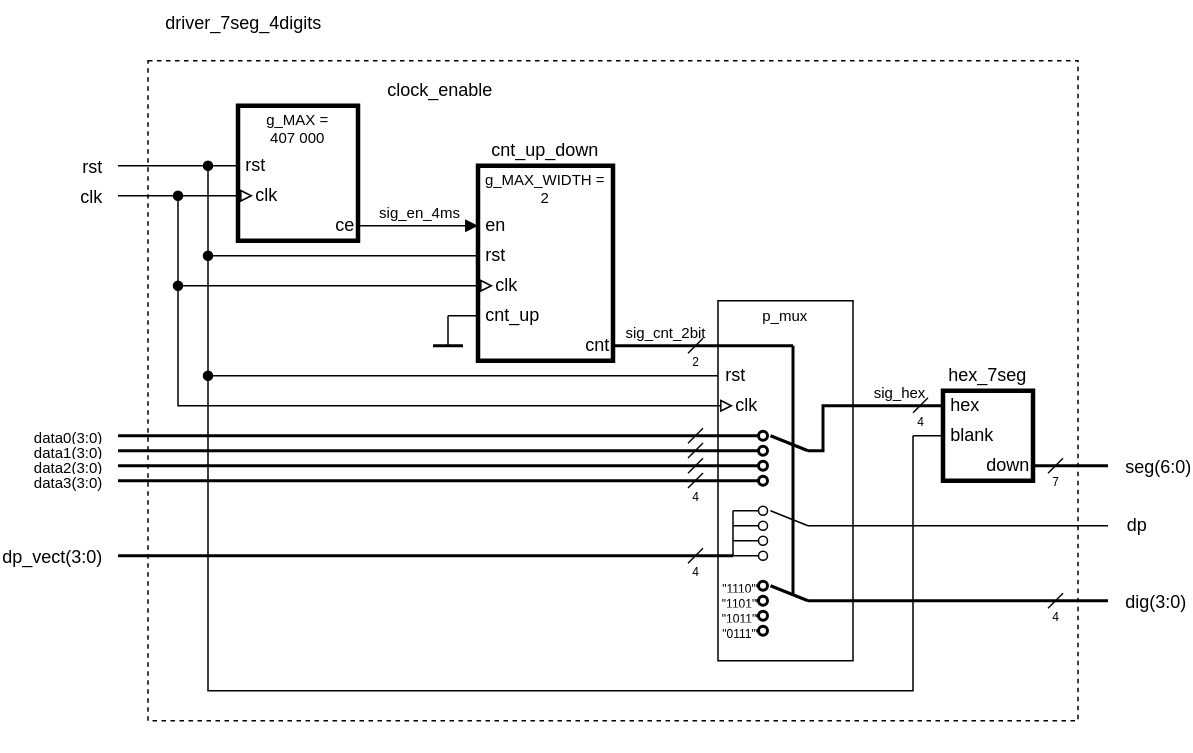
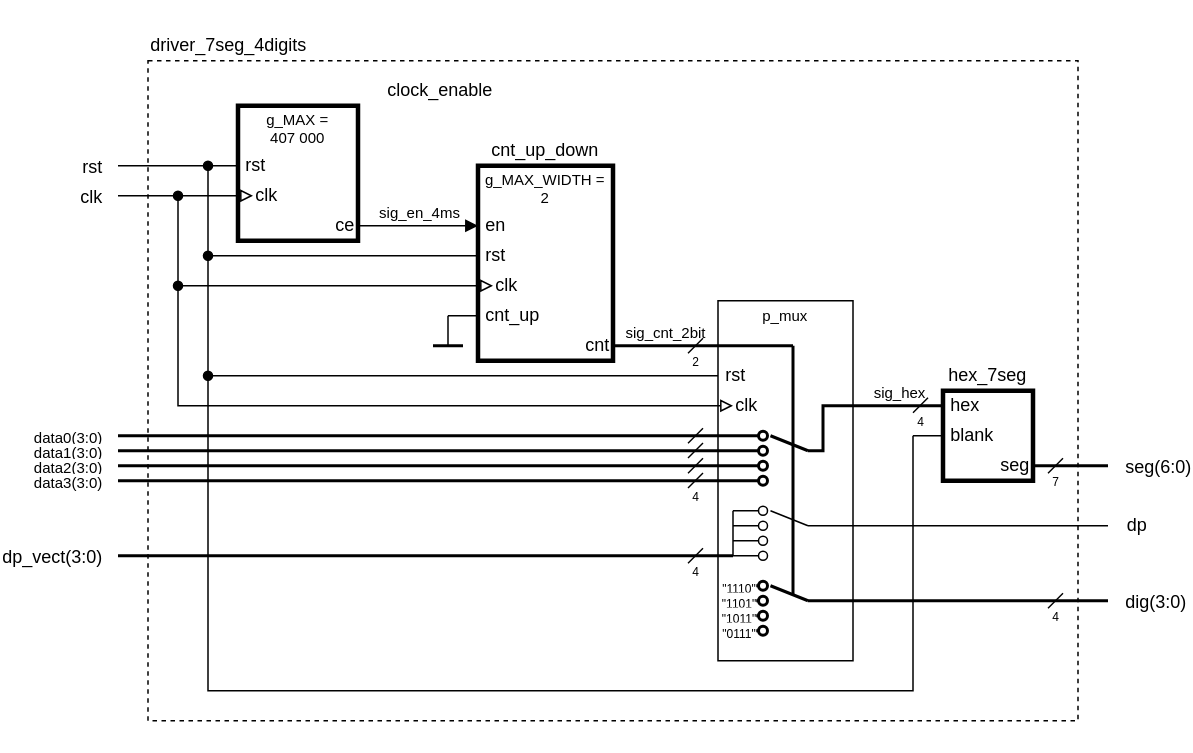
(260, 23) -> (245, 46)
(1010, 466) -> (1015, 466)
